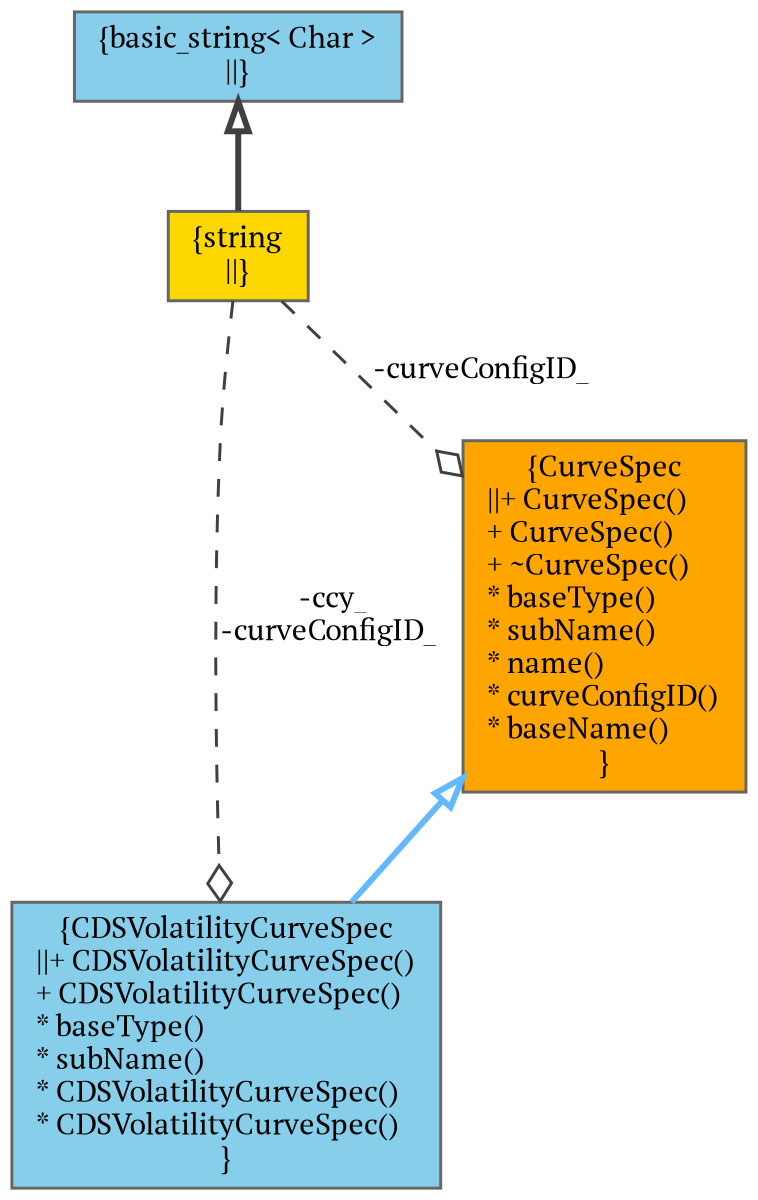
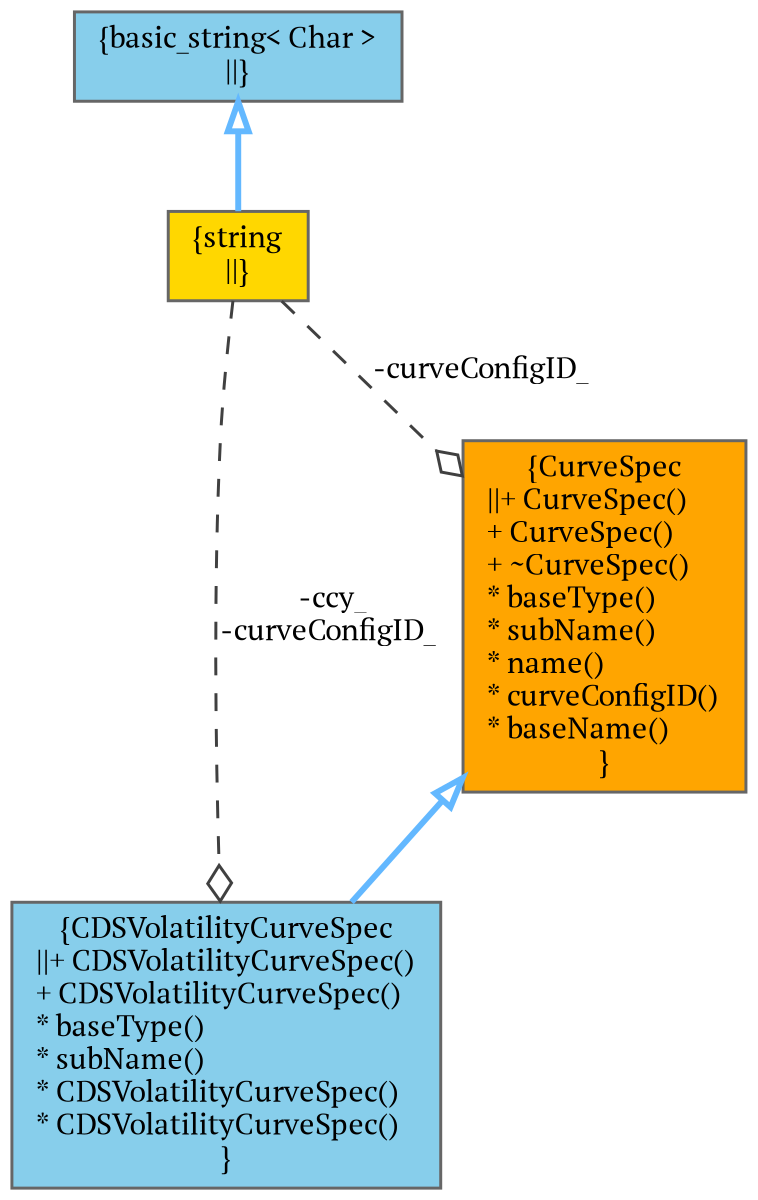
(238, 172) -> (238, 172)
